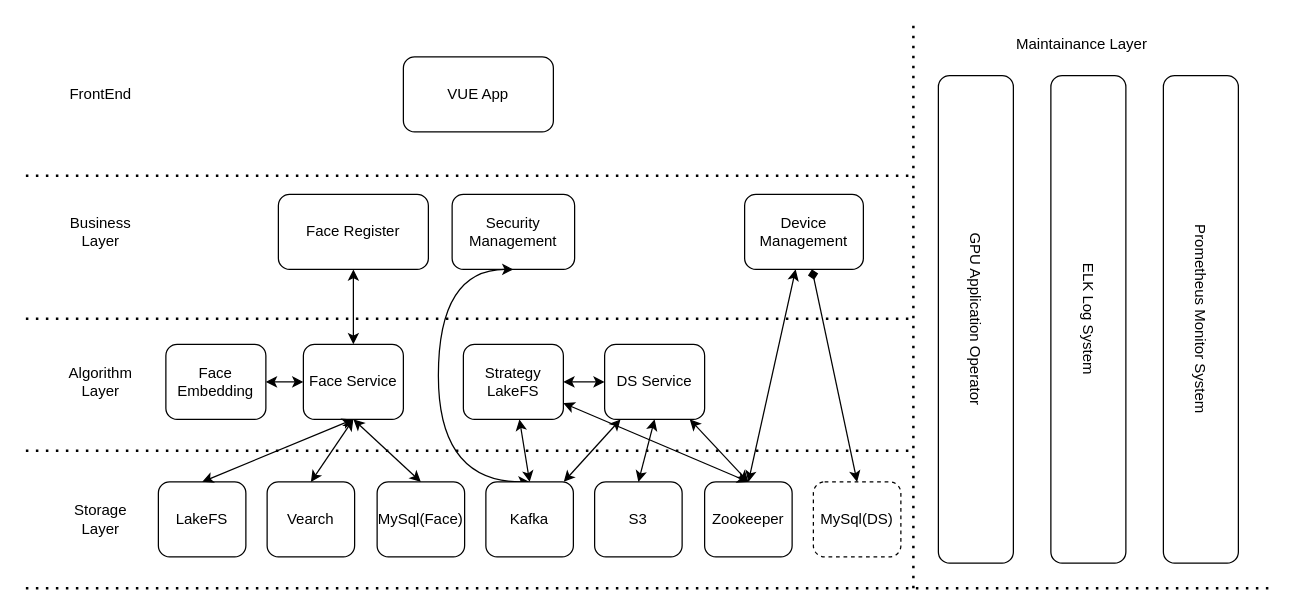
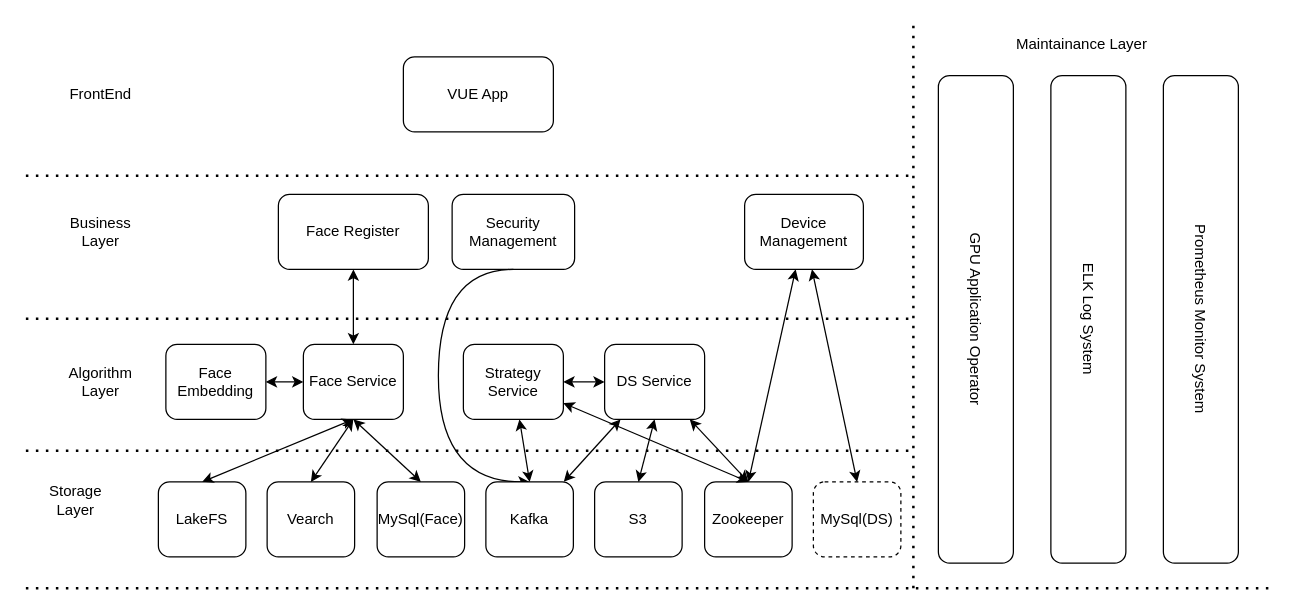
(814, 280) -> (814, 279)
(461, 288) -> (466, 286)
(513, 382) -> (513, 382)
(101, 519) -> (76, 501)
